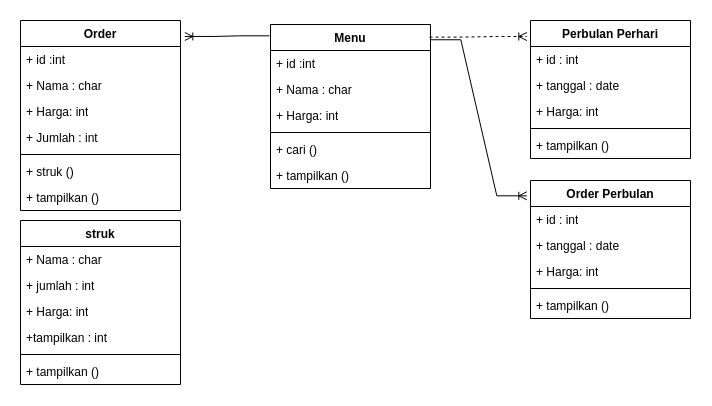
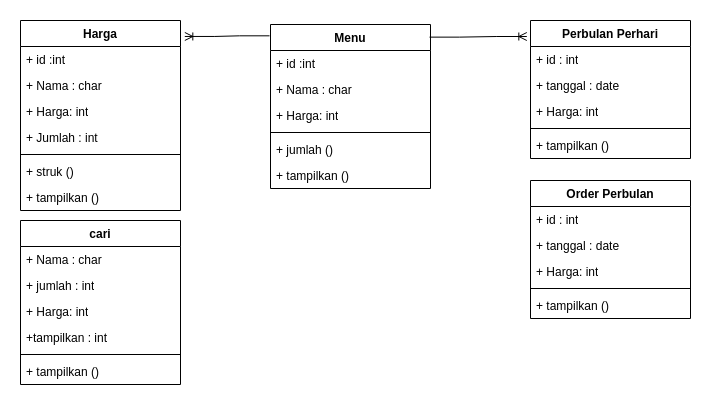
(101, 35) -> (101, 35)
(478, 37) -> (478, 37)
(479, 118) -> none
(302, 151) -> (309, 151)
(101, 235) -> (101, 235)
